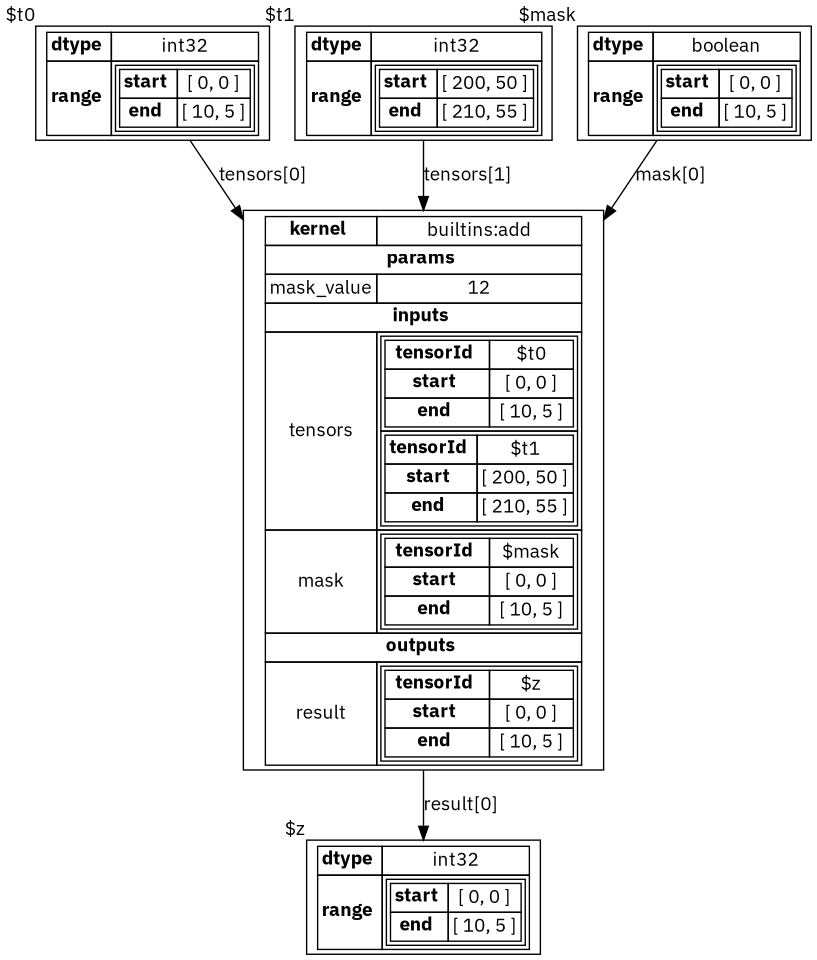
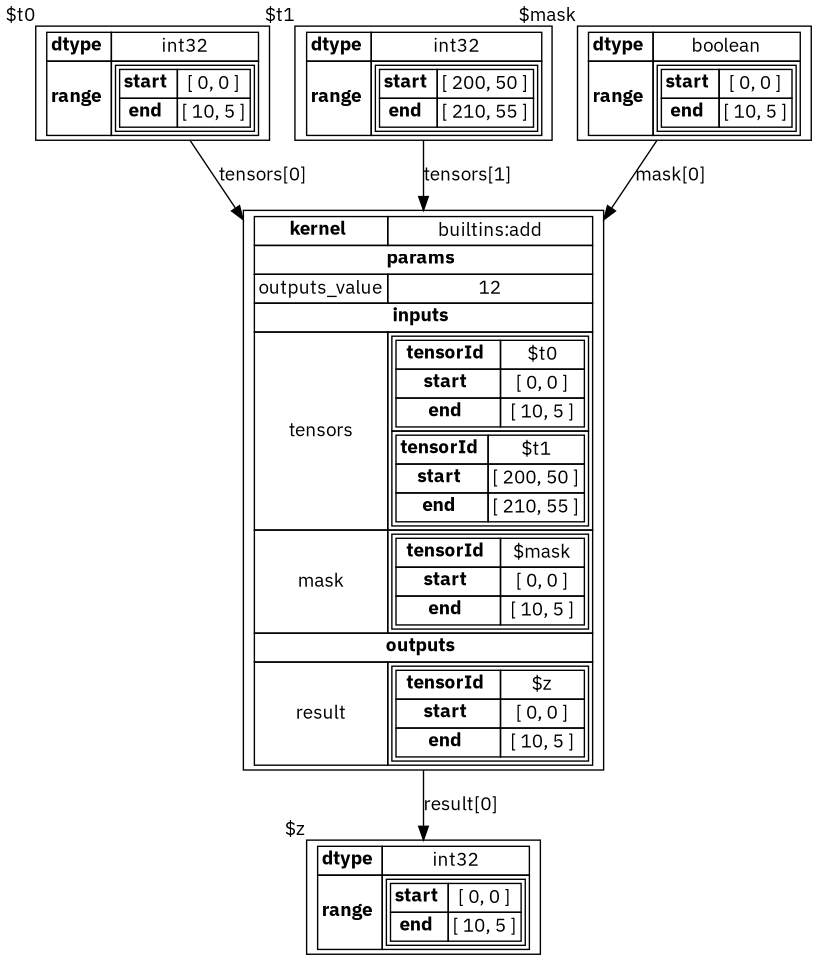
(321, 288) -> (321, 288)
